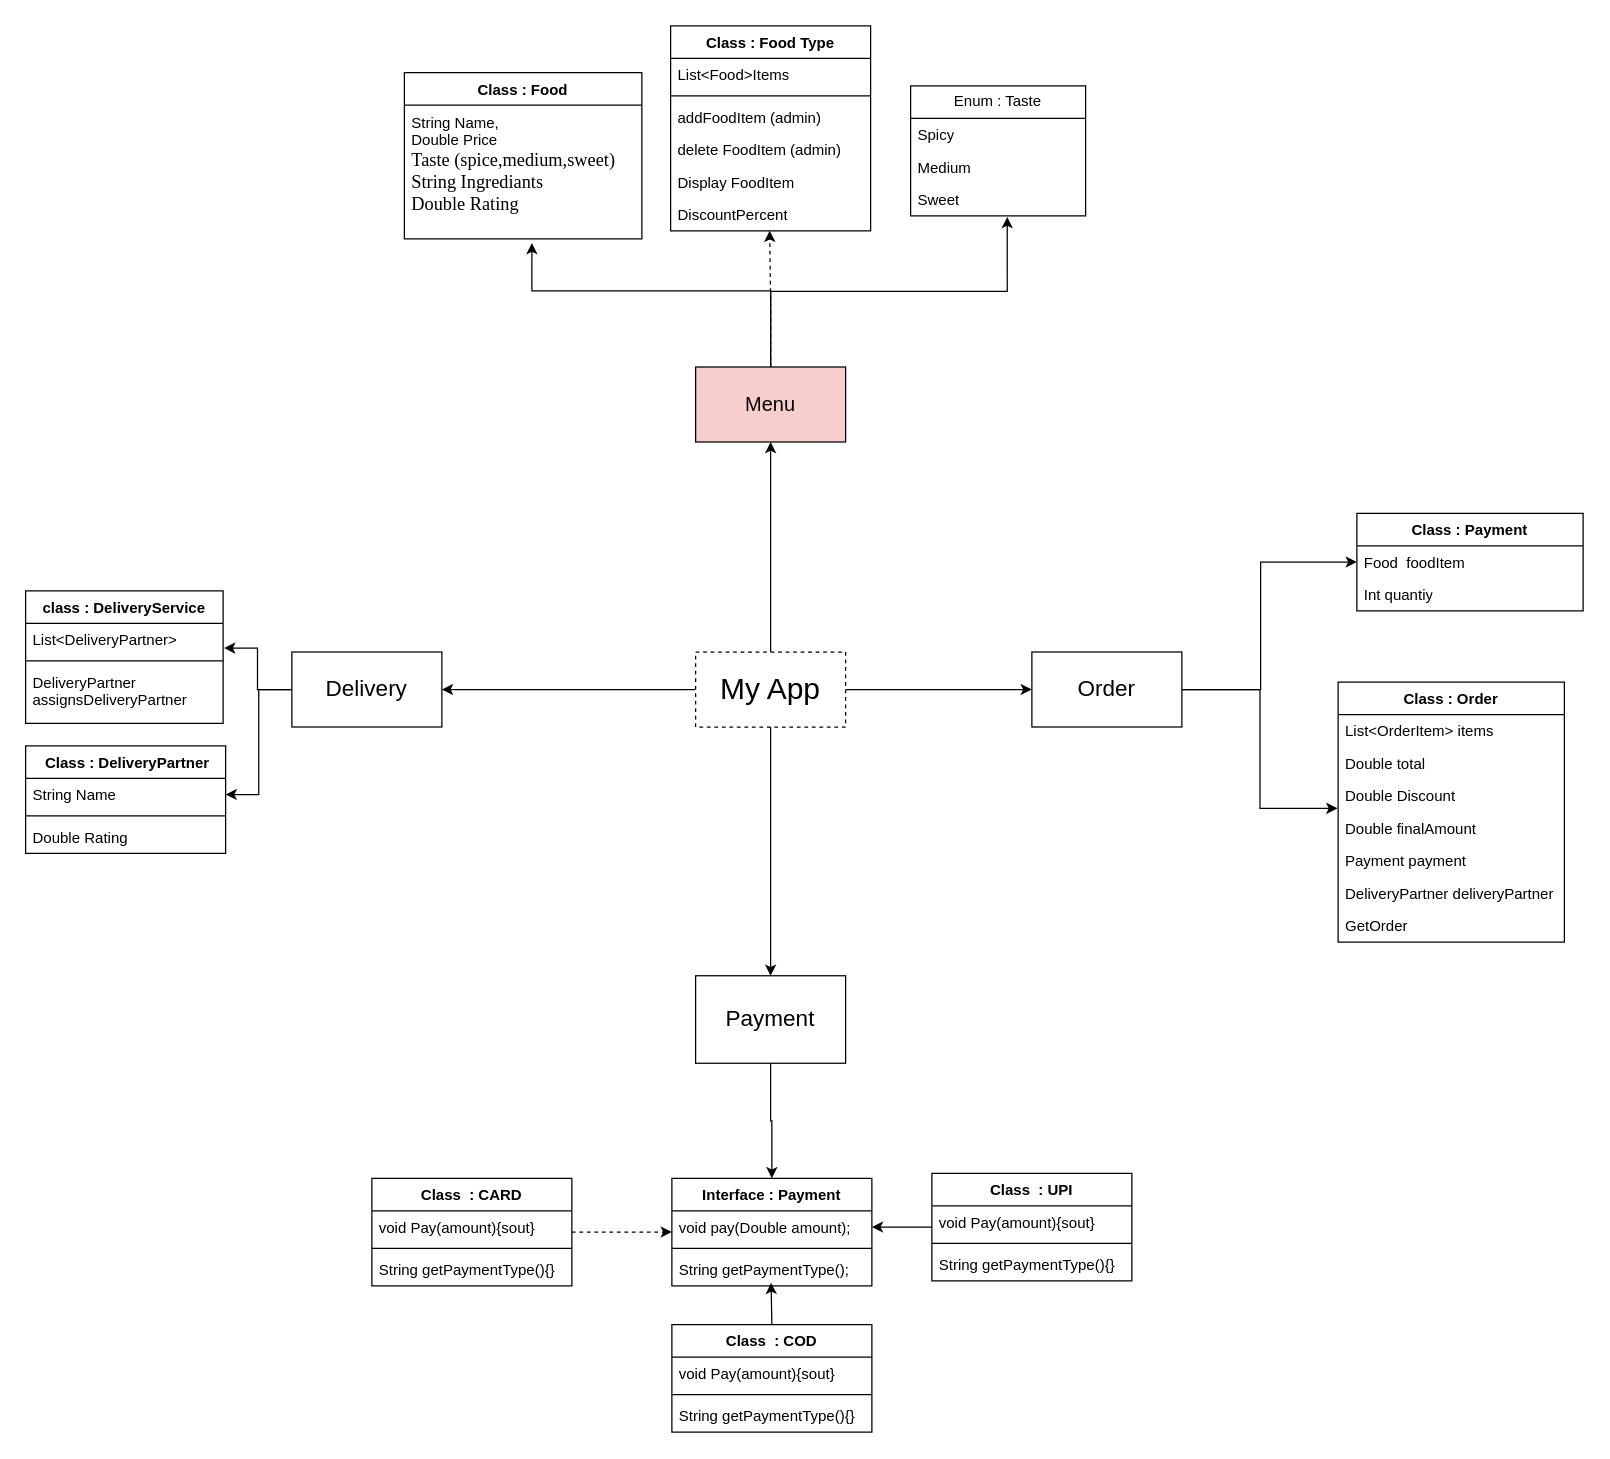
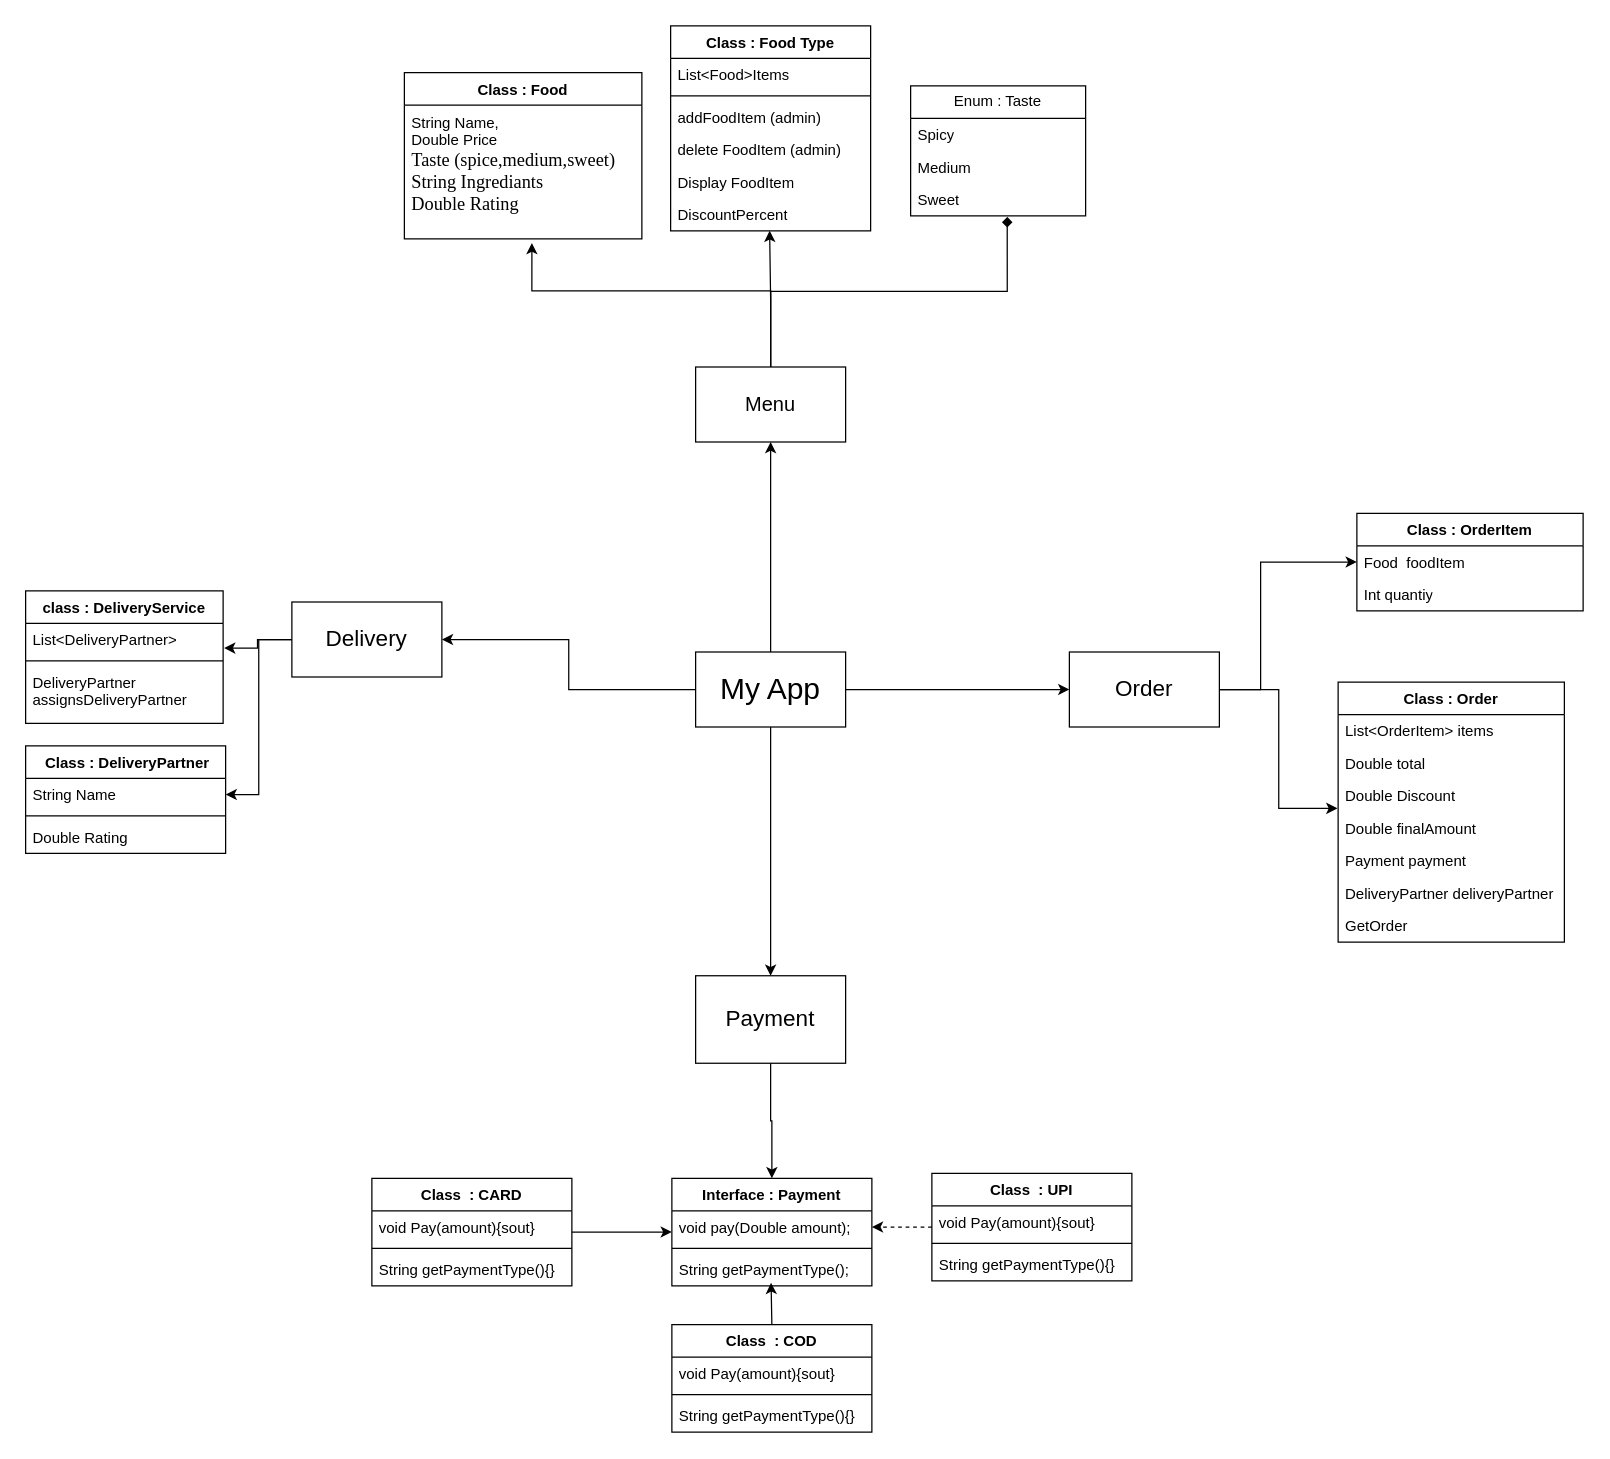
(1007, 227) -> (1007, 227)
(770, 263) -> (770, 263)
(771, 404) -> (771, 404)
(1470, 531) -> (1470, 531)
(367, 689) -> (367, 639)
(771, 689) -> (771, 689)
(1107, 689) -> (1144, 689)
(905, 1227) -> (905, 1227)
(618, 1232) -> (618, 1232)
